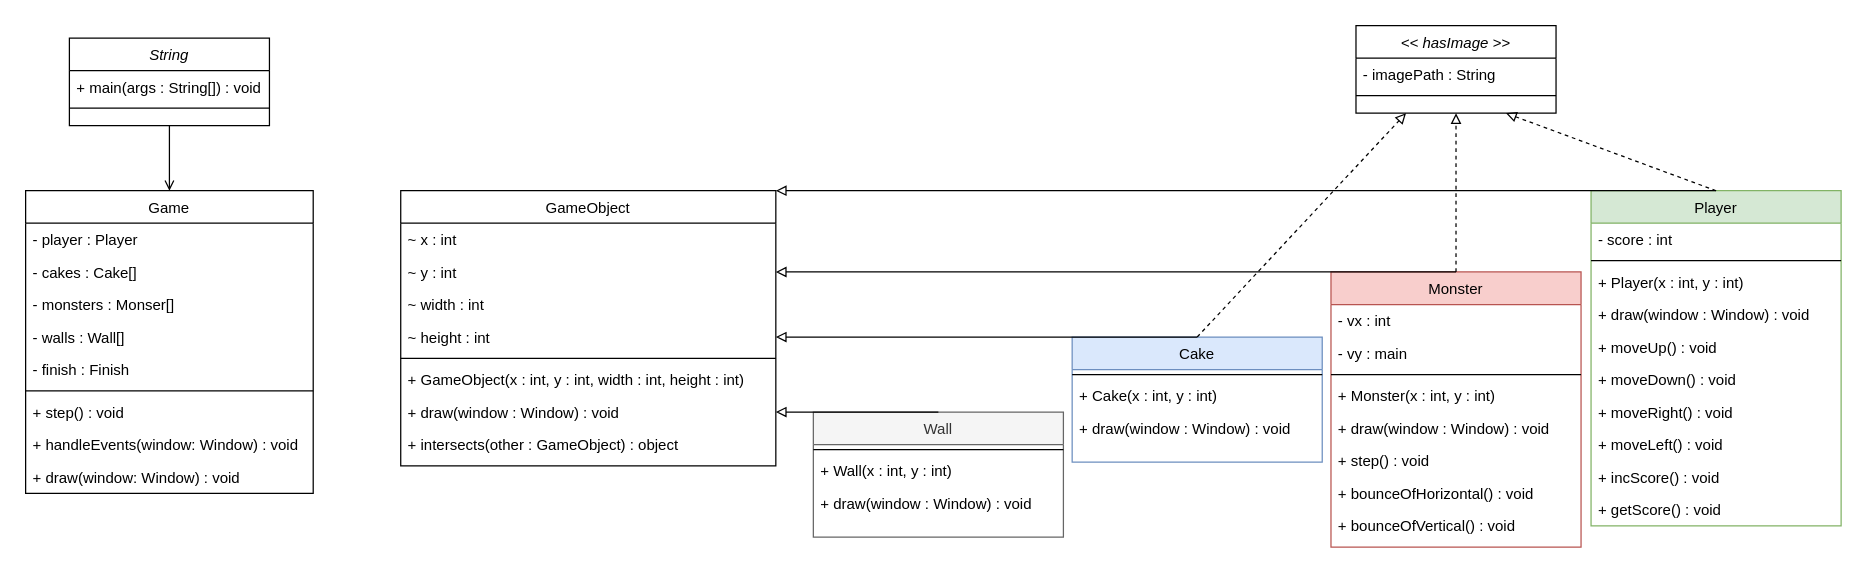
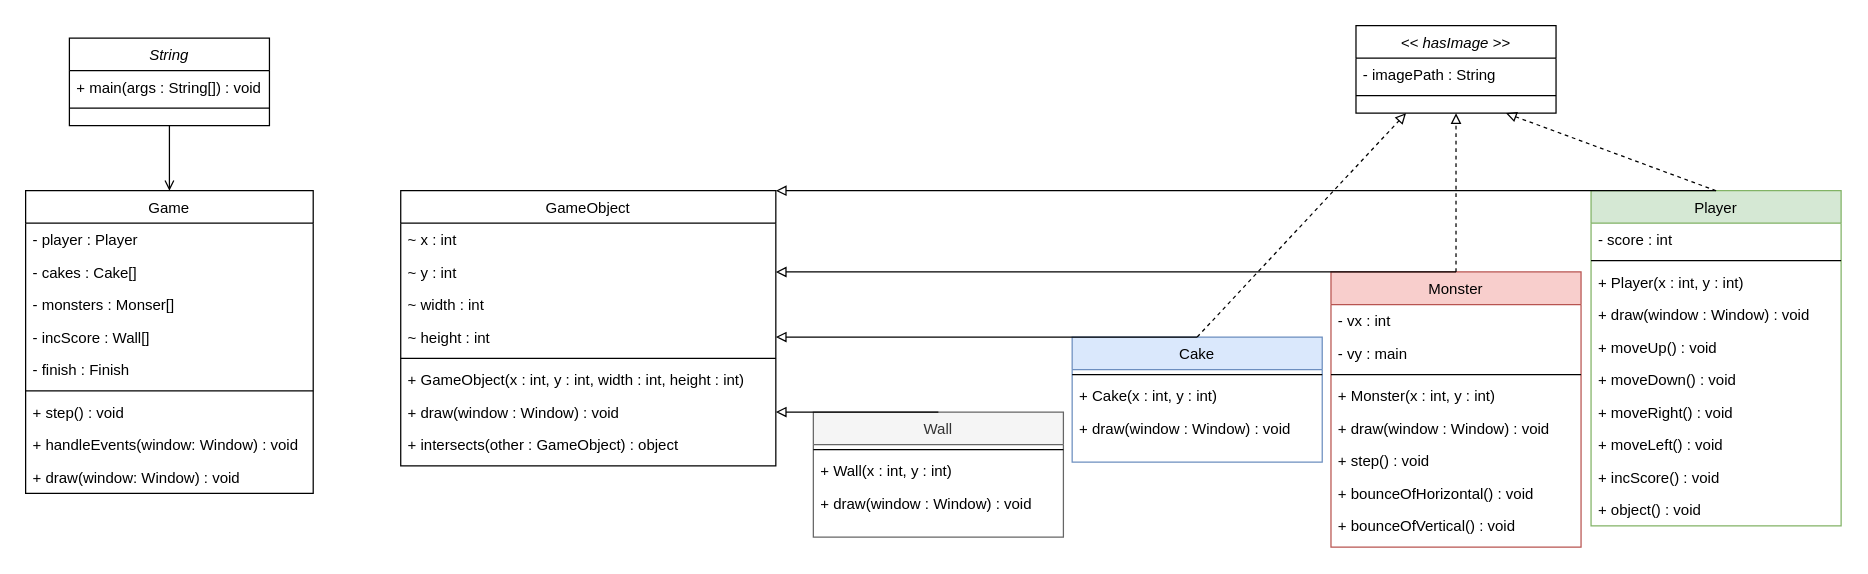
(84, 338) -> (99, 338)
(1668, 510) -> (1659, 510)
